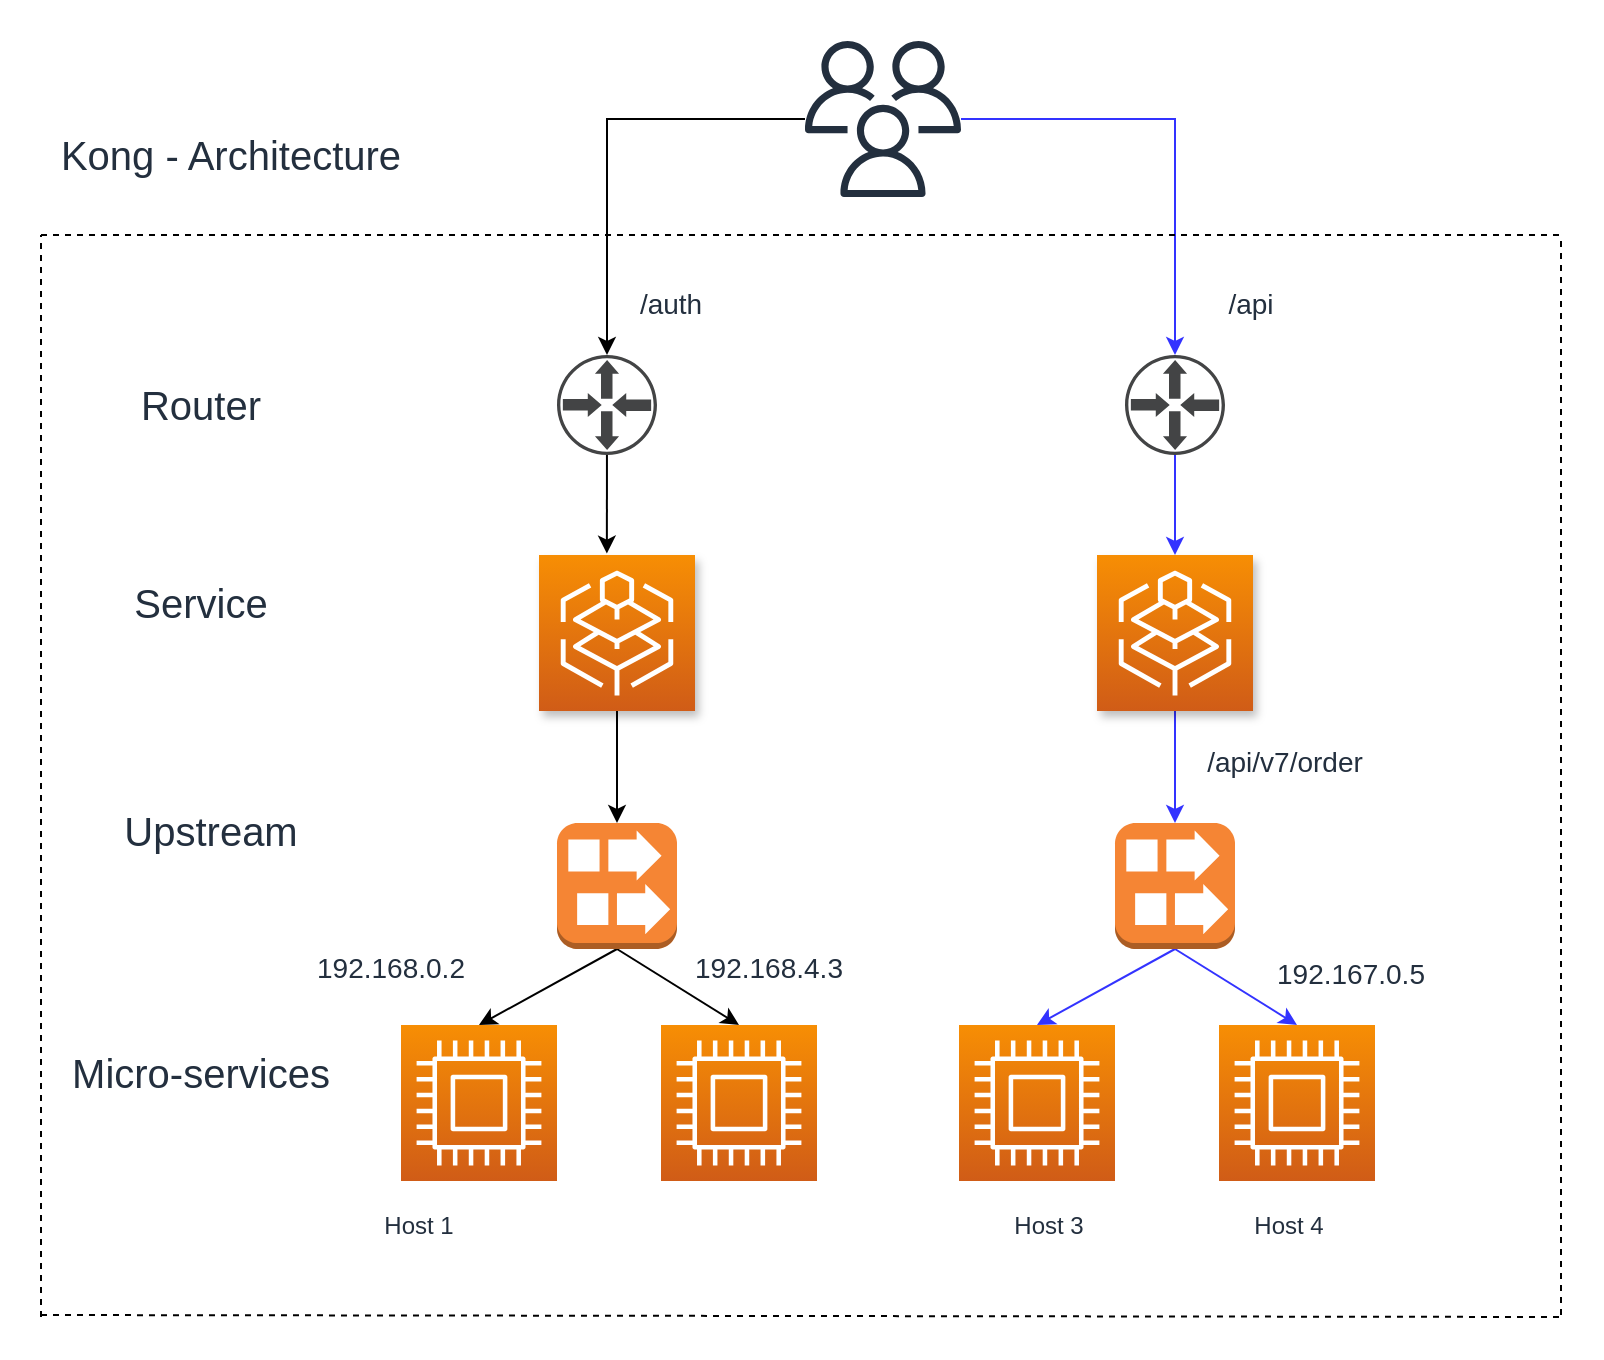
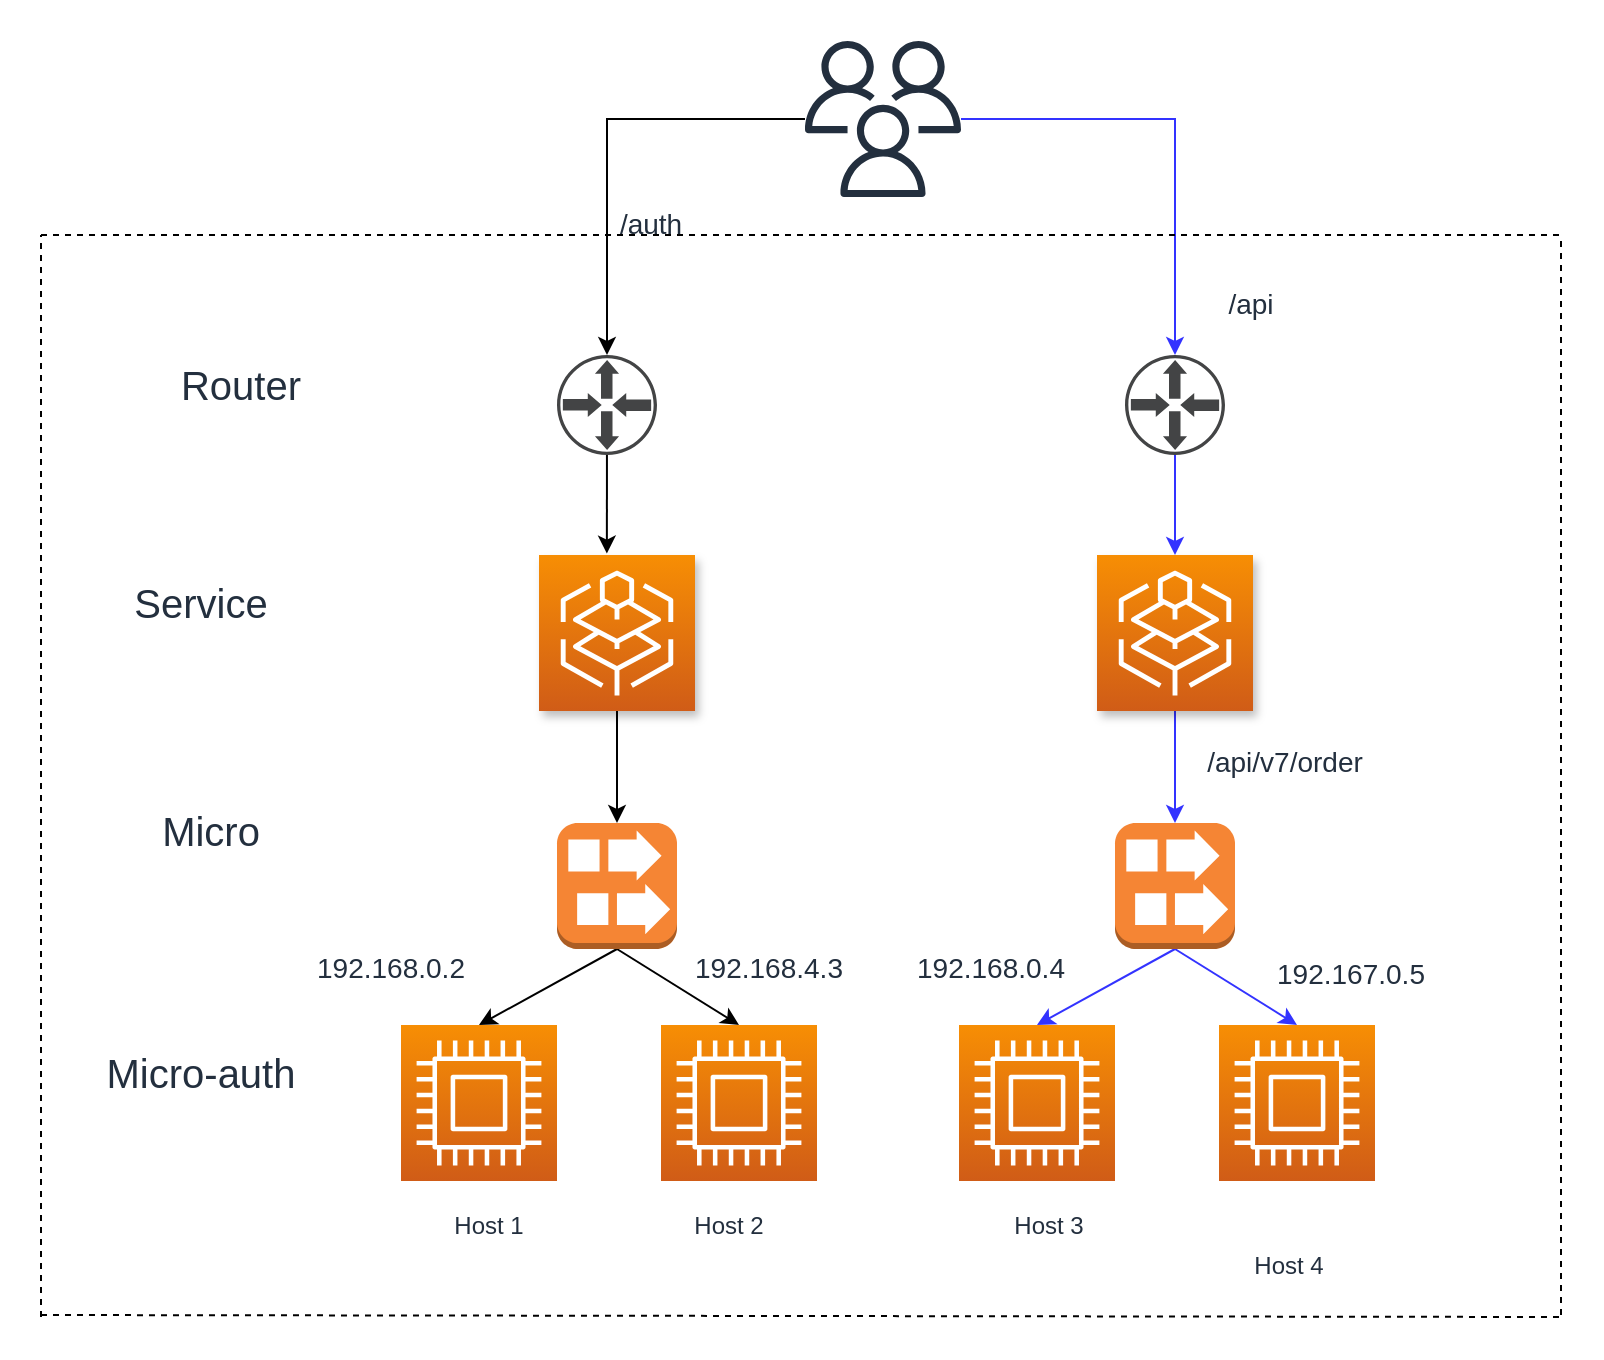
(231, 155) -> none
(671, 305) -> (651, 225)
(201, 405) -> (241, 385)
(212, 831) -> (212, 831)
none -> (991, 969)
(202, 1073) -> (202, 1073)
(419, 1226) -> (489, 1226)
none -> (729, 1226)
(1289, 1226) -> (1289, 1266)
